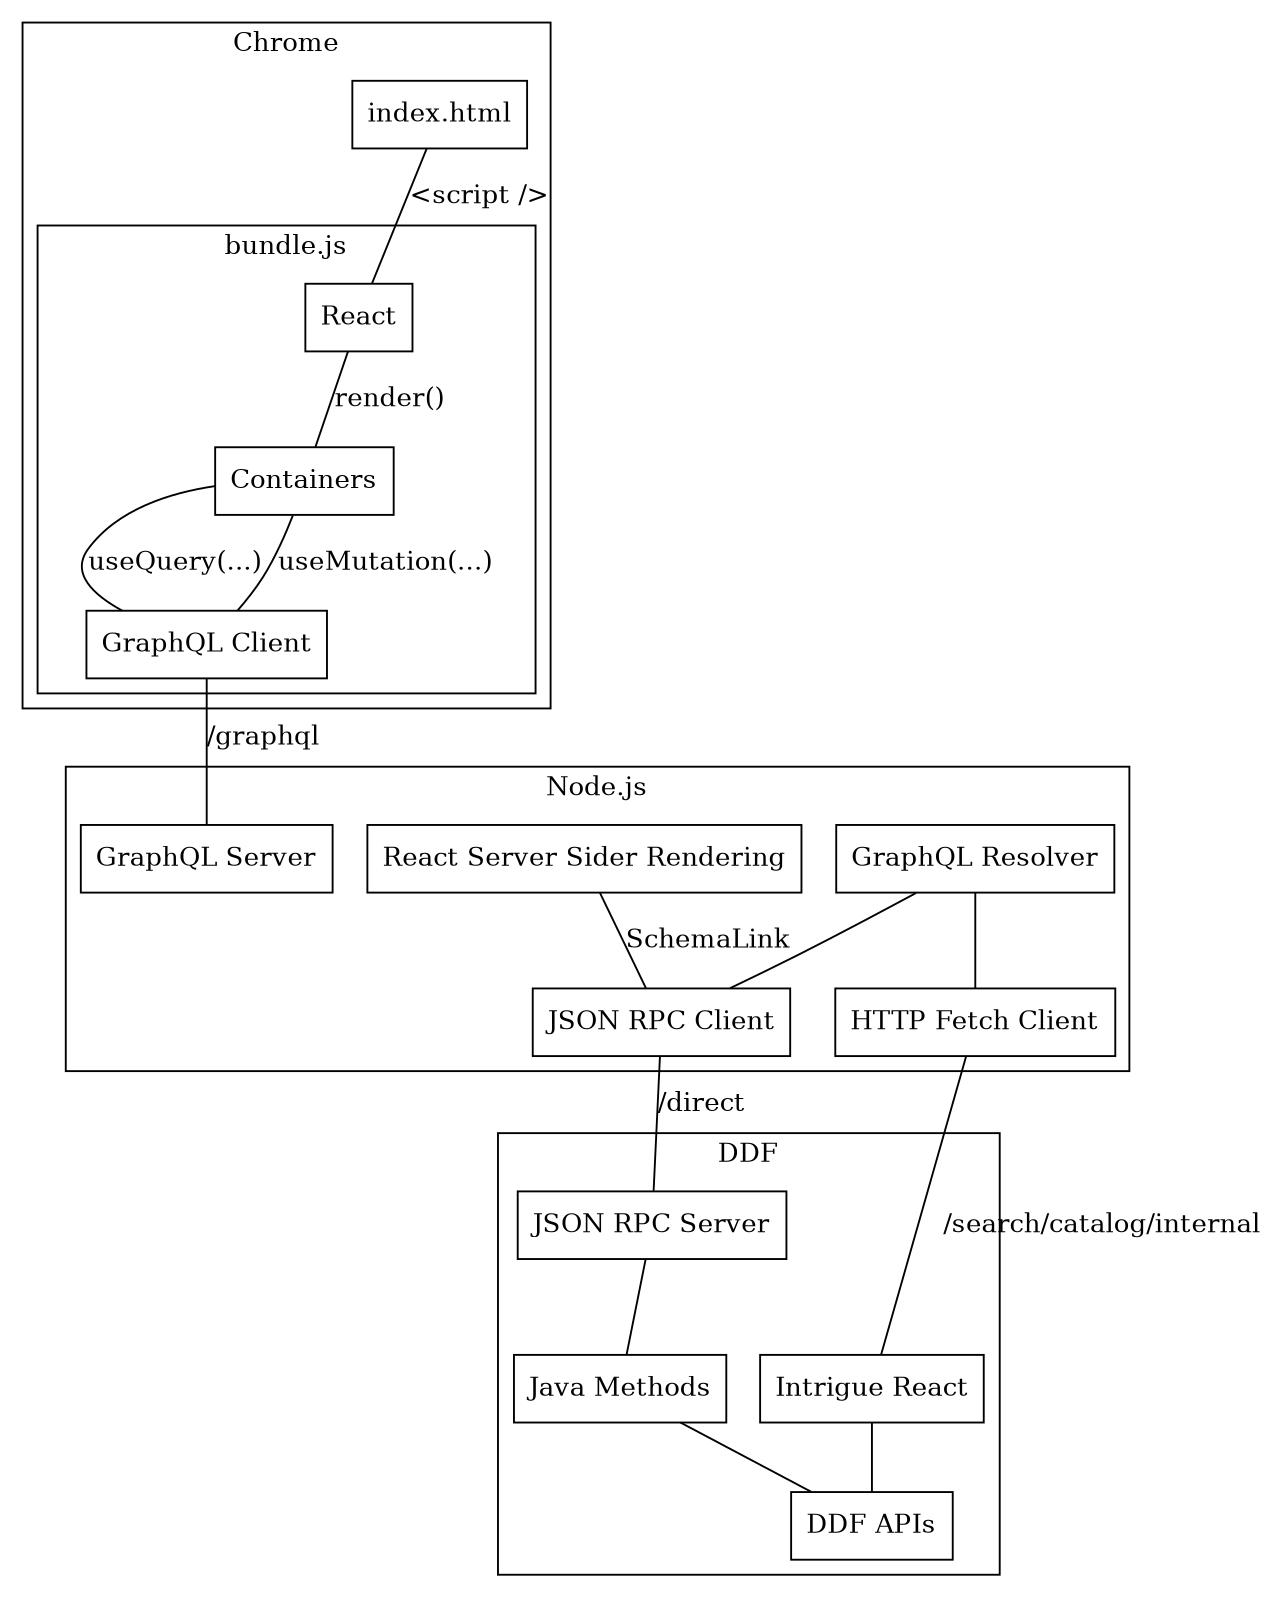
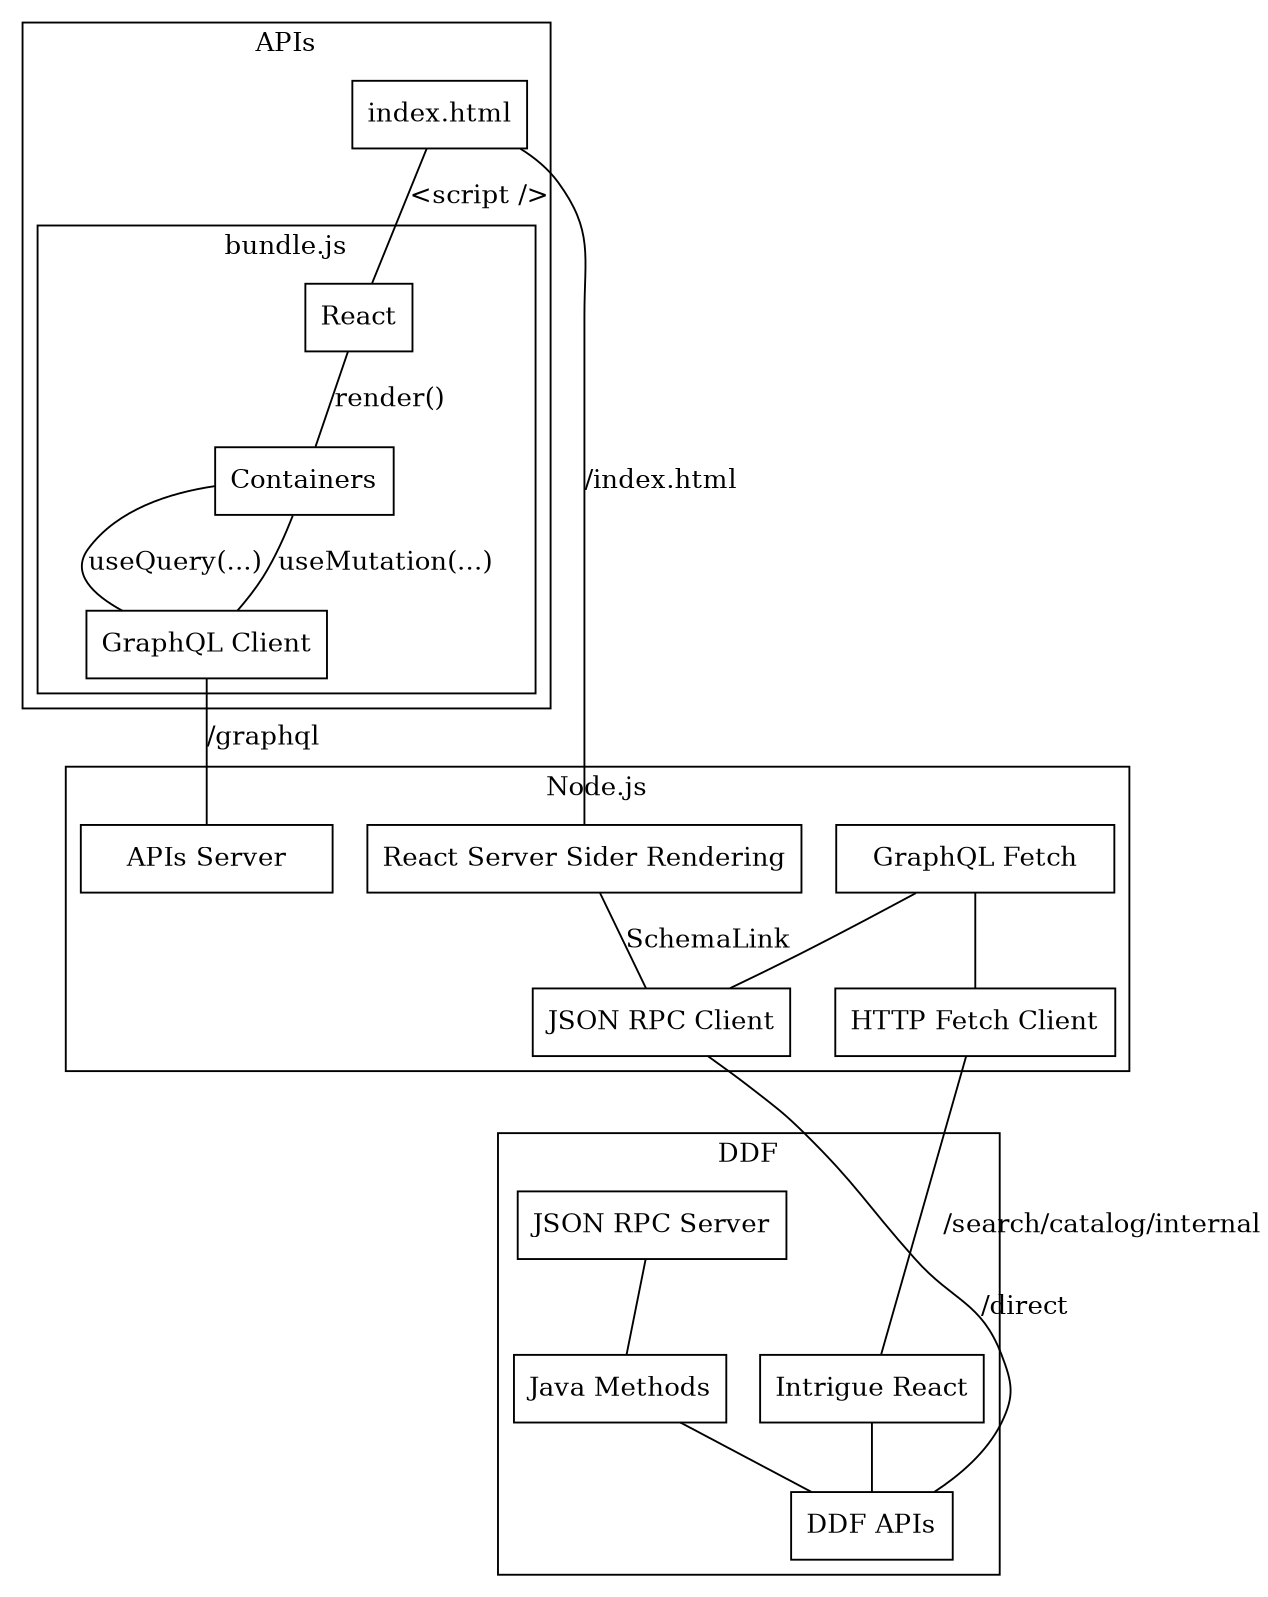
(287, 44) -> (287, 44)
none -> (584, 475)
(207, 859) -> (207, 859)
(975, 859) -> (975, 859)
(657, 1120) -> (928, 1272)
